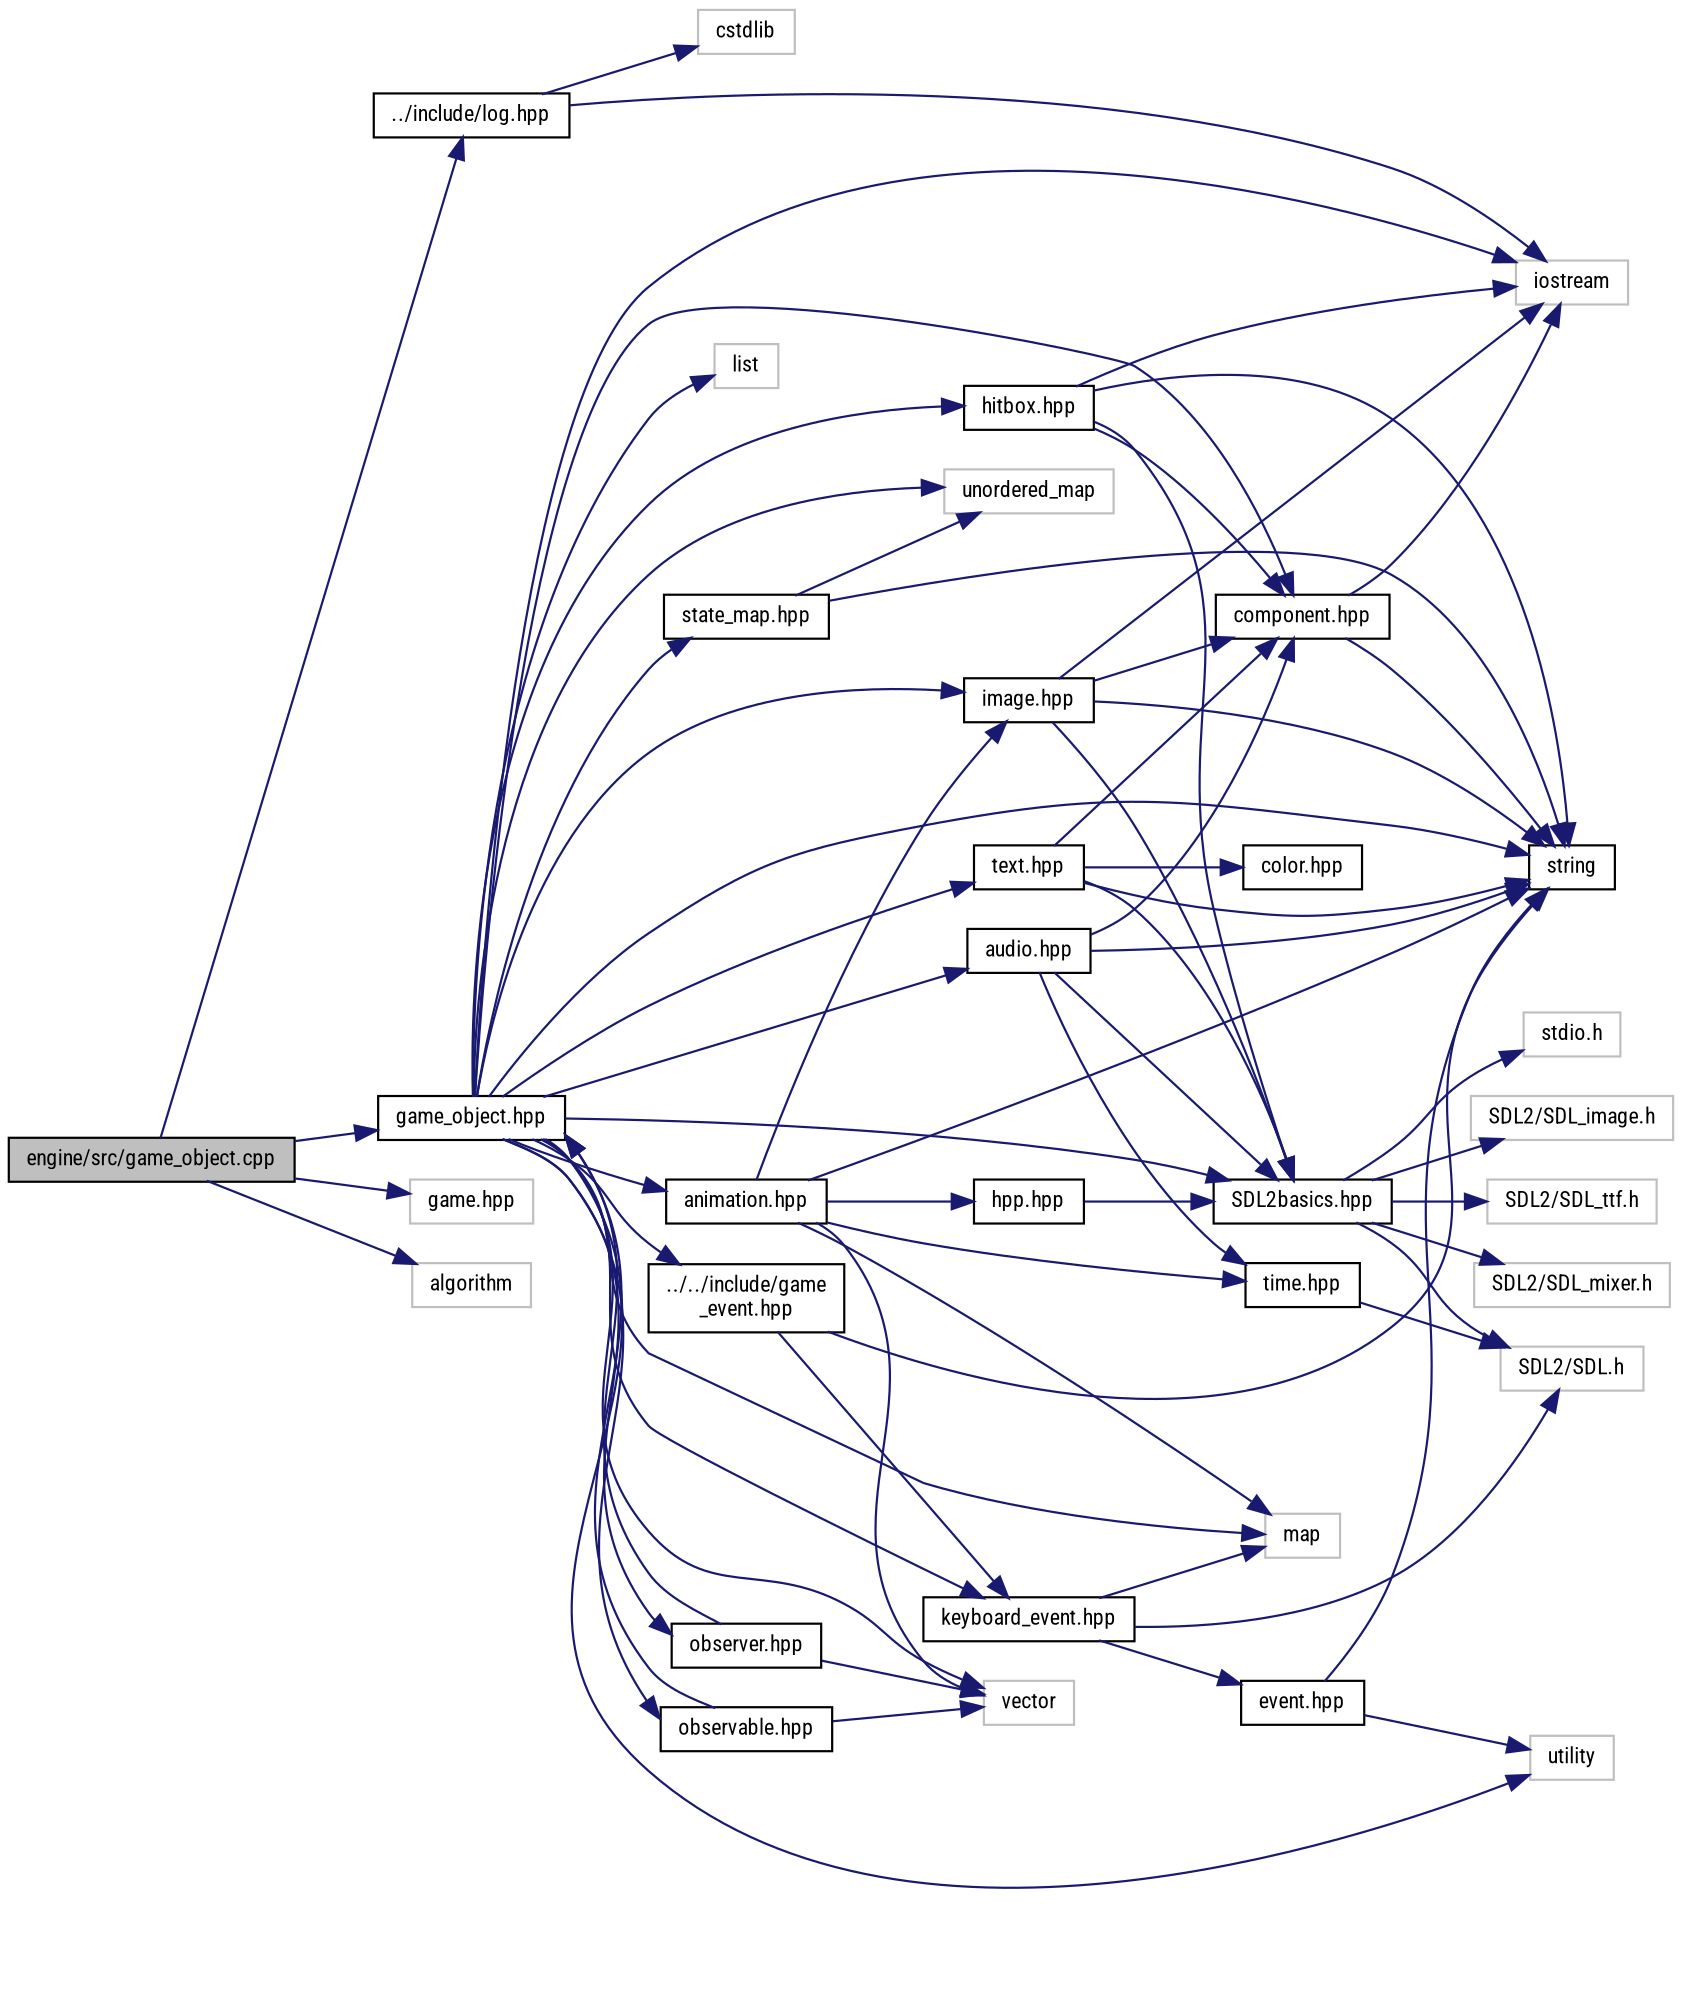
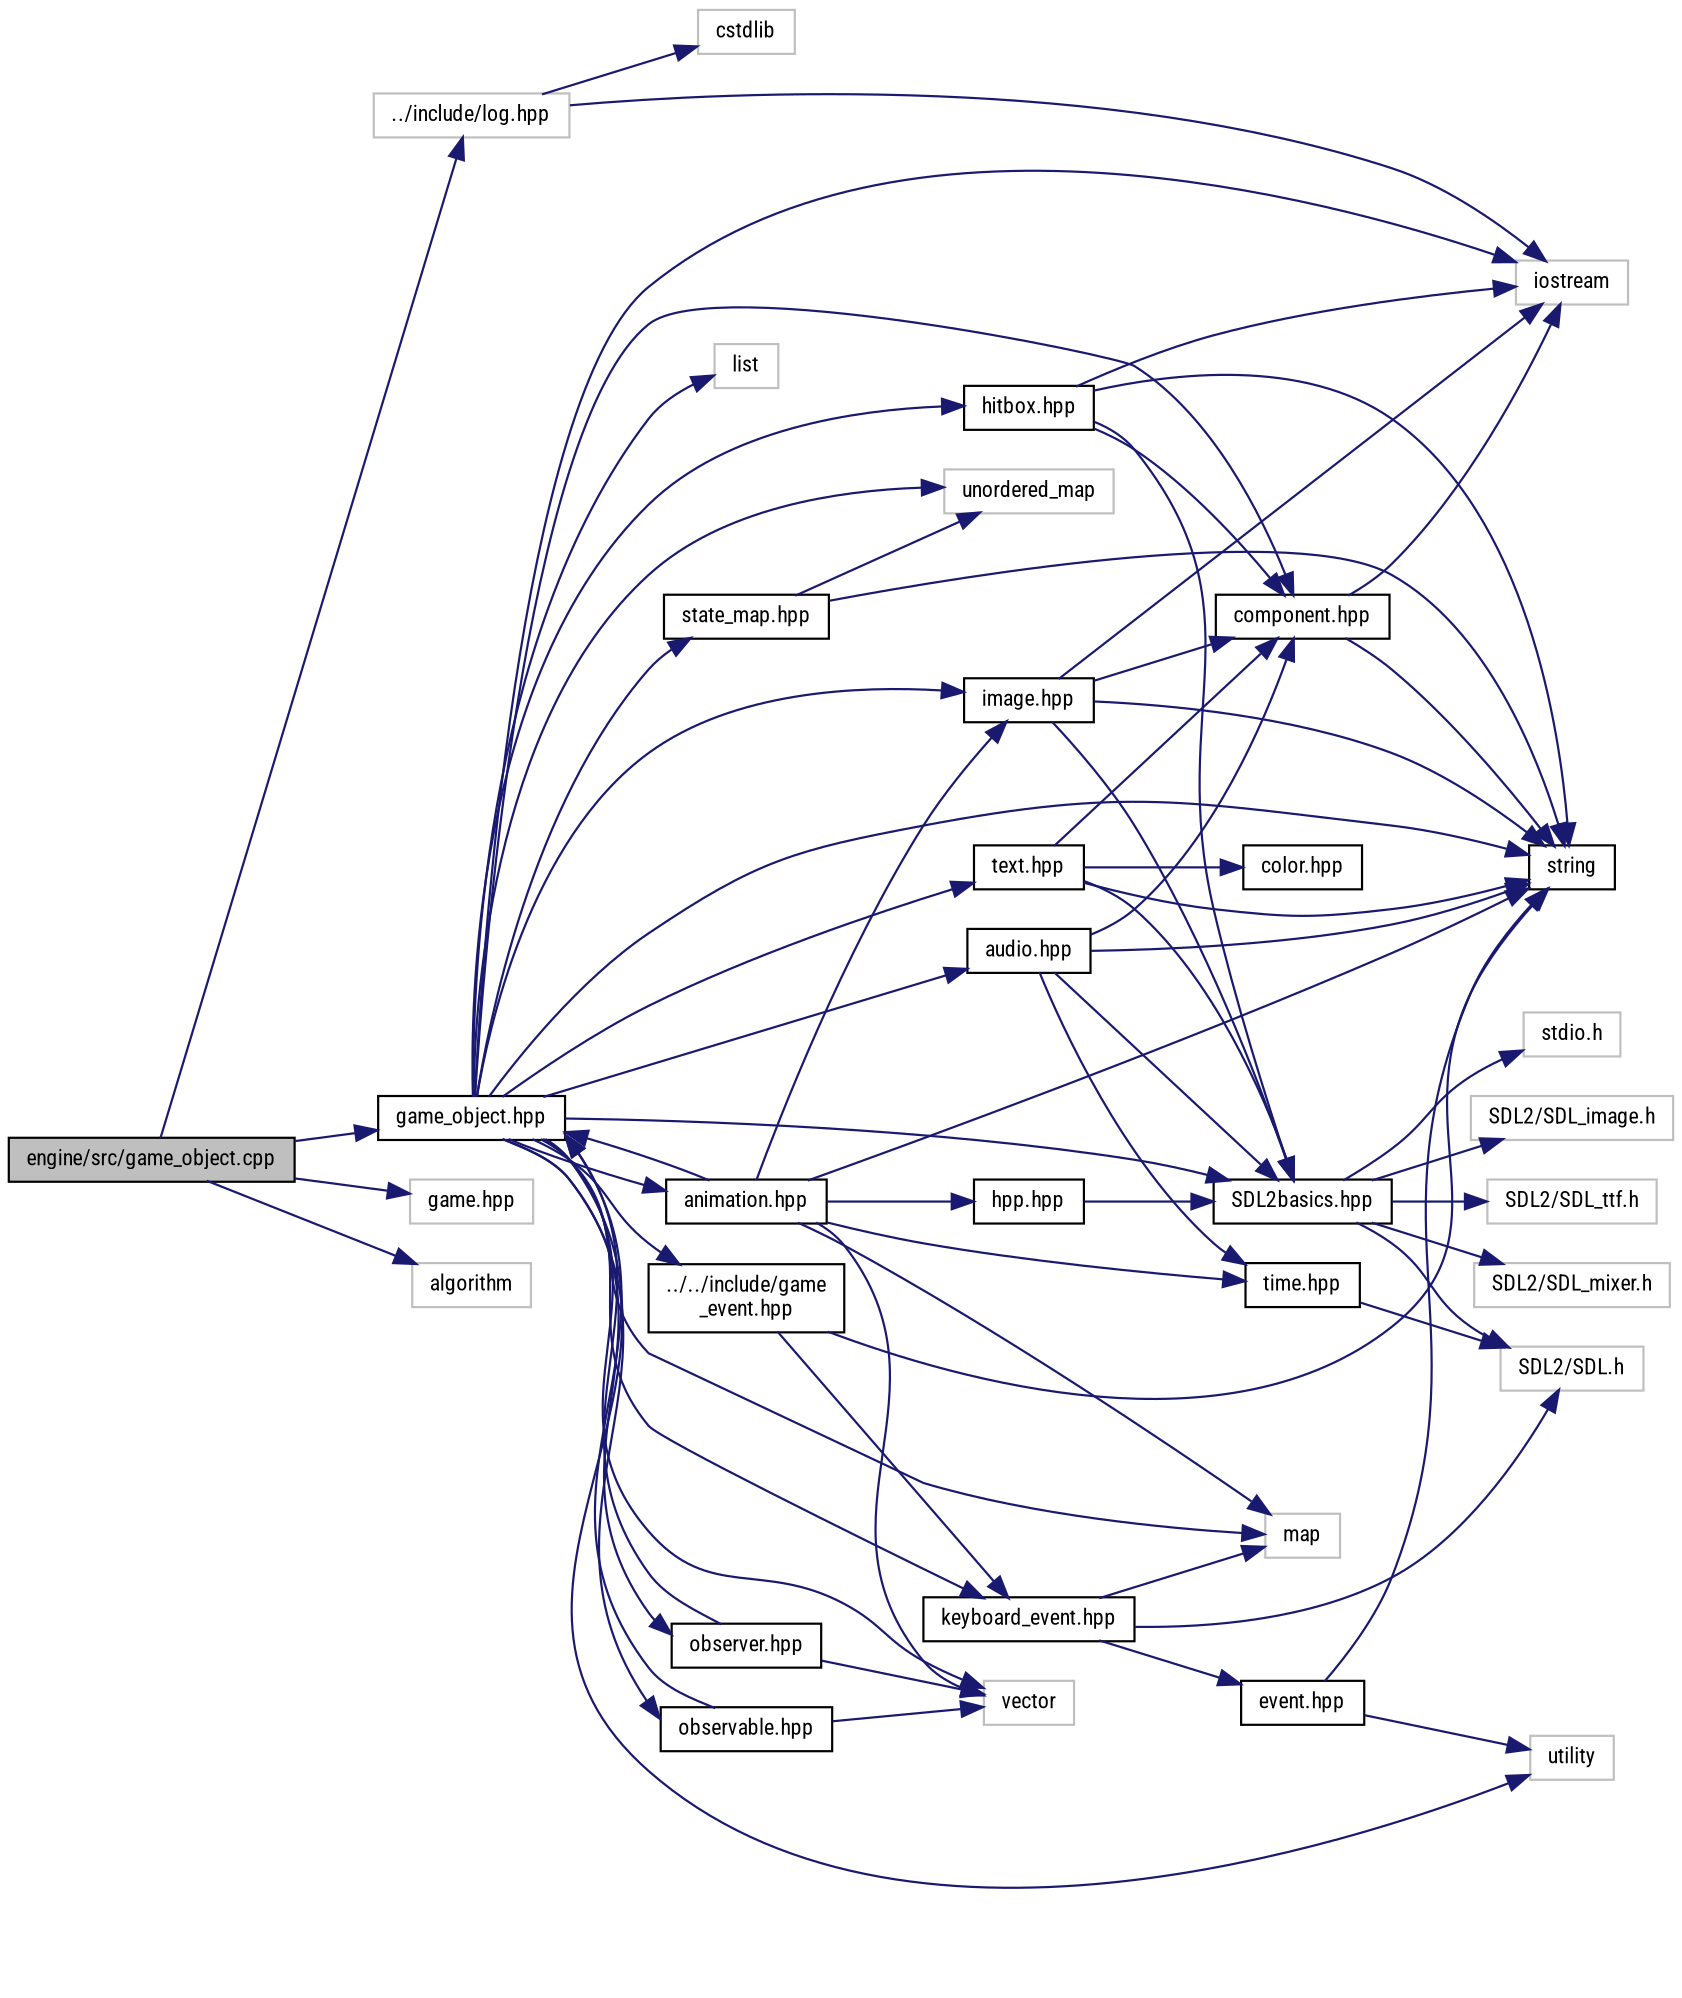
(472, 115) -> (472, 115)
none -> (649, 1158)
